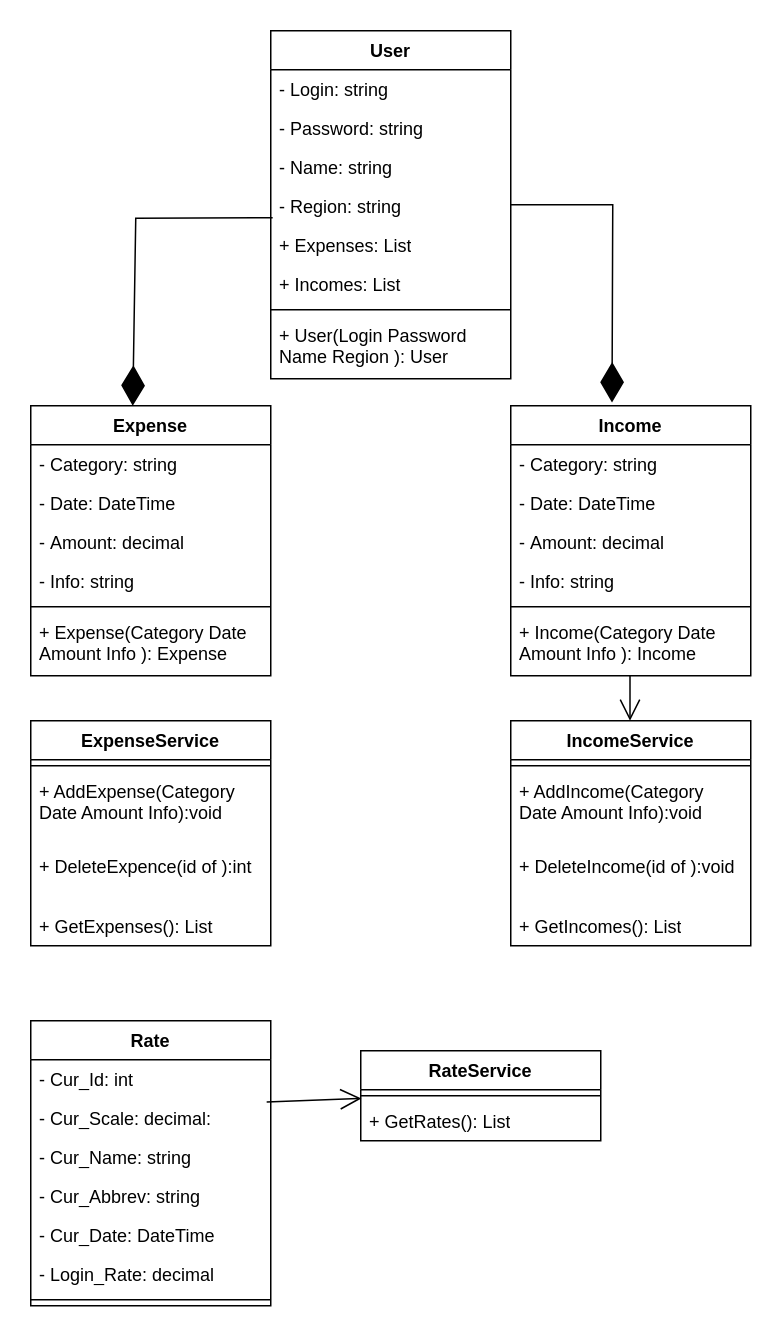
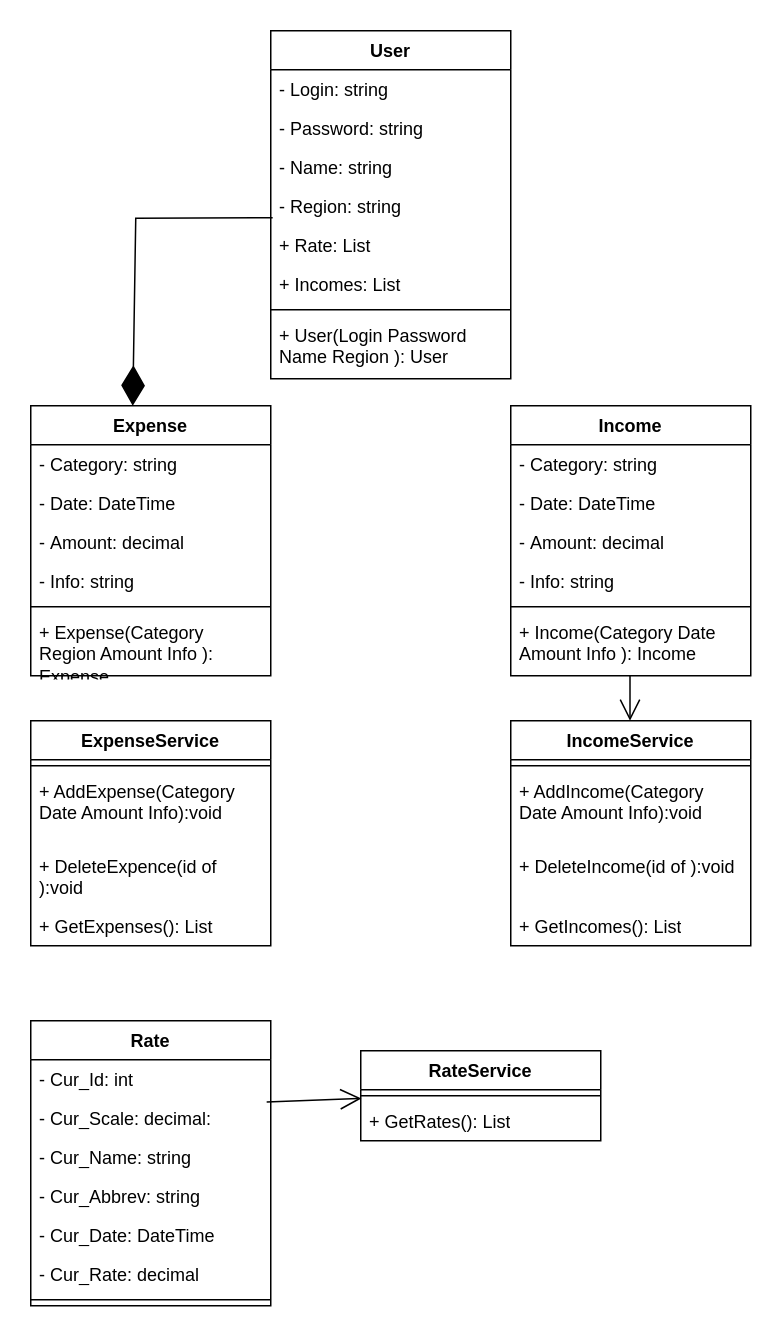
(613, 233) -> none
(351, 247) -> (331, 247)
(152, 645) -> (152, 645)
(152, 879) -> (152, 879)
(132, 1276) -> (124, 1276)
